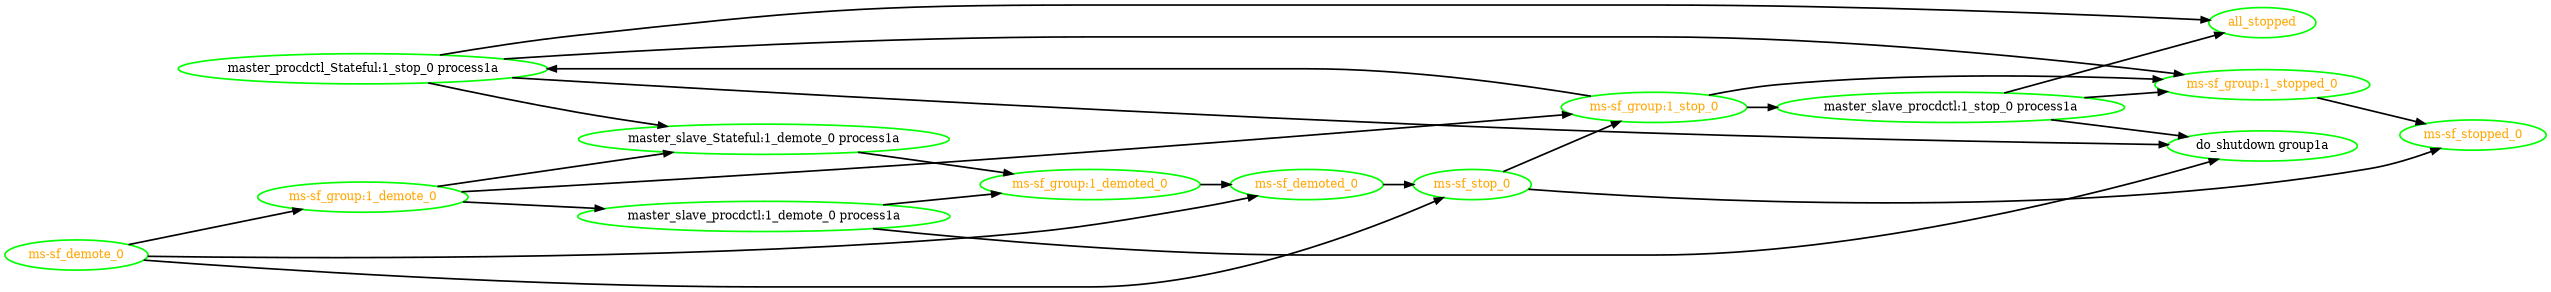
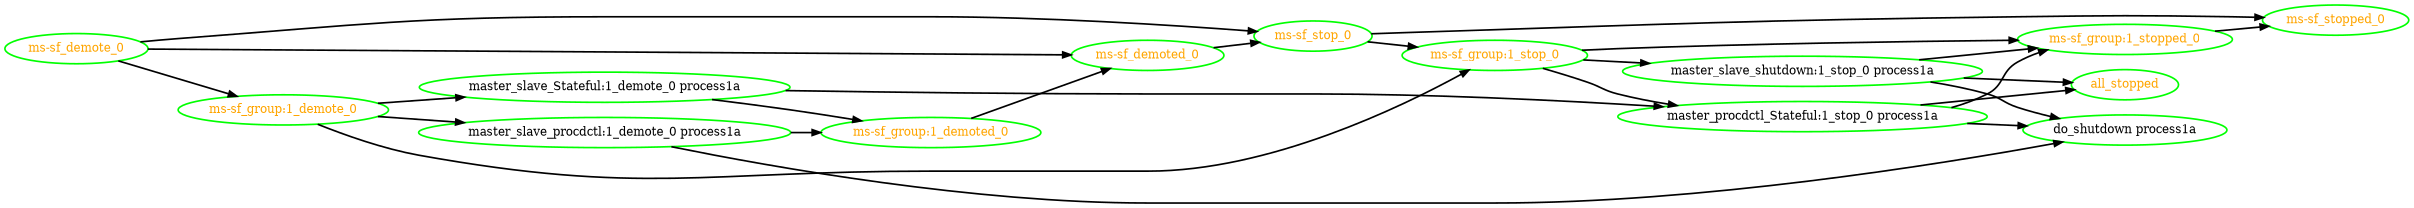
(543, 106) -> (1220, 94)
(1951, 107) -> (1803, 71)
(2262, 146) -> (2125, 130)
